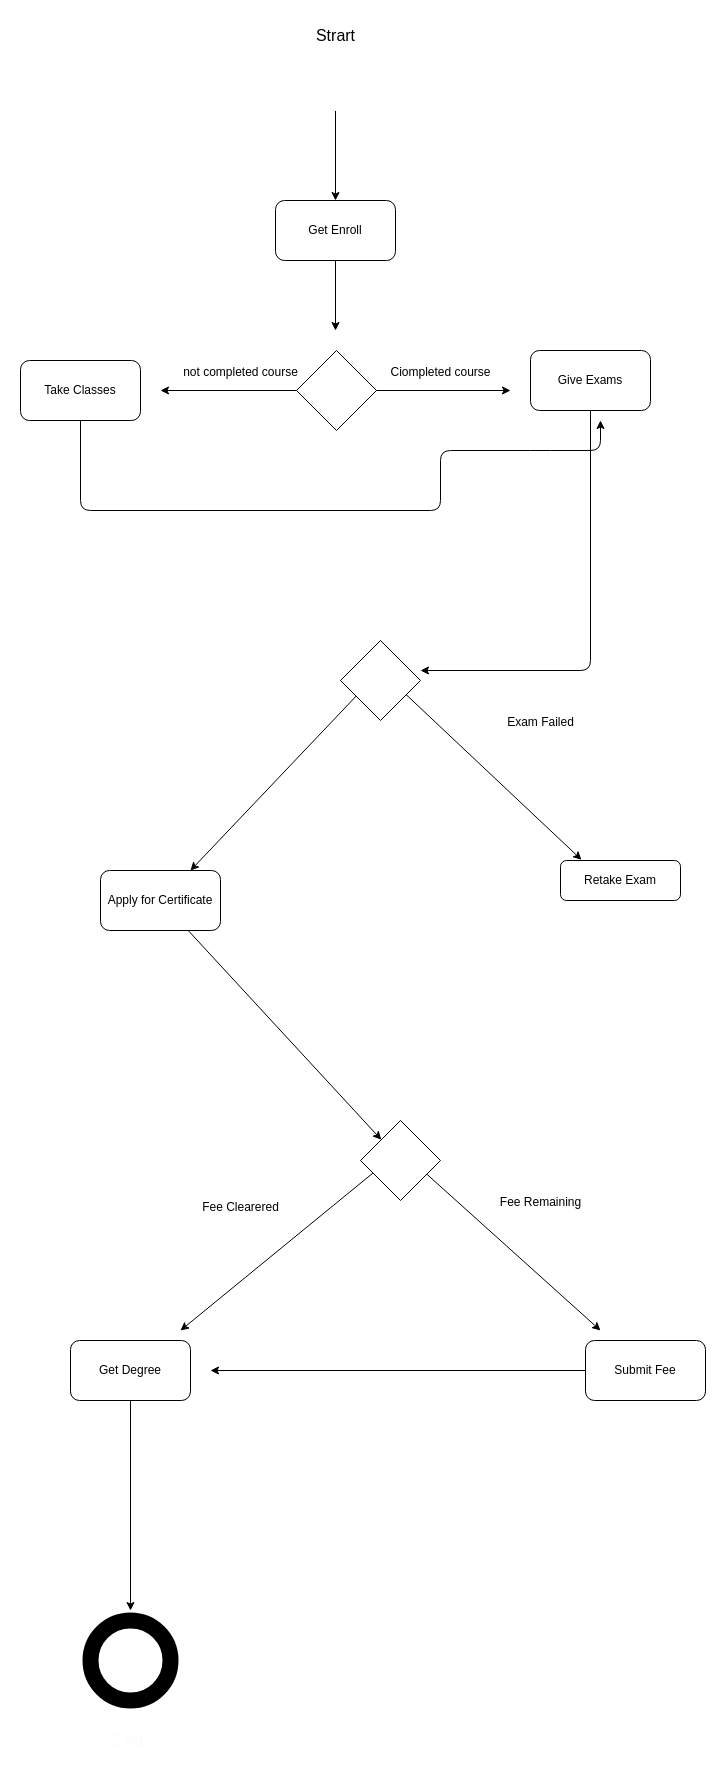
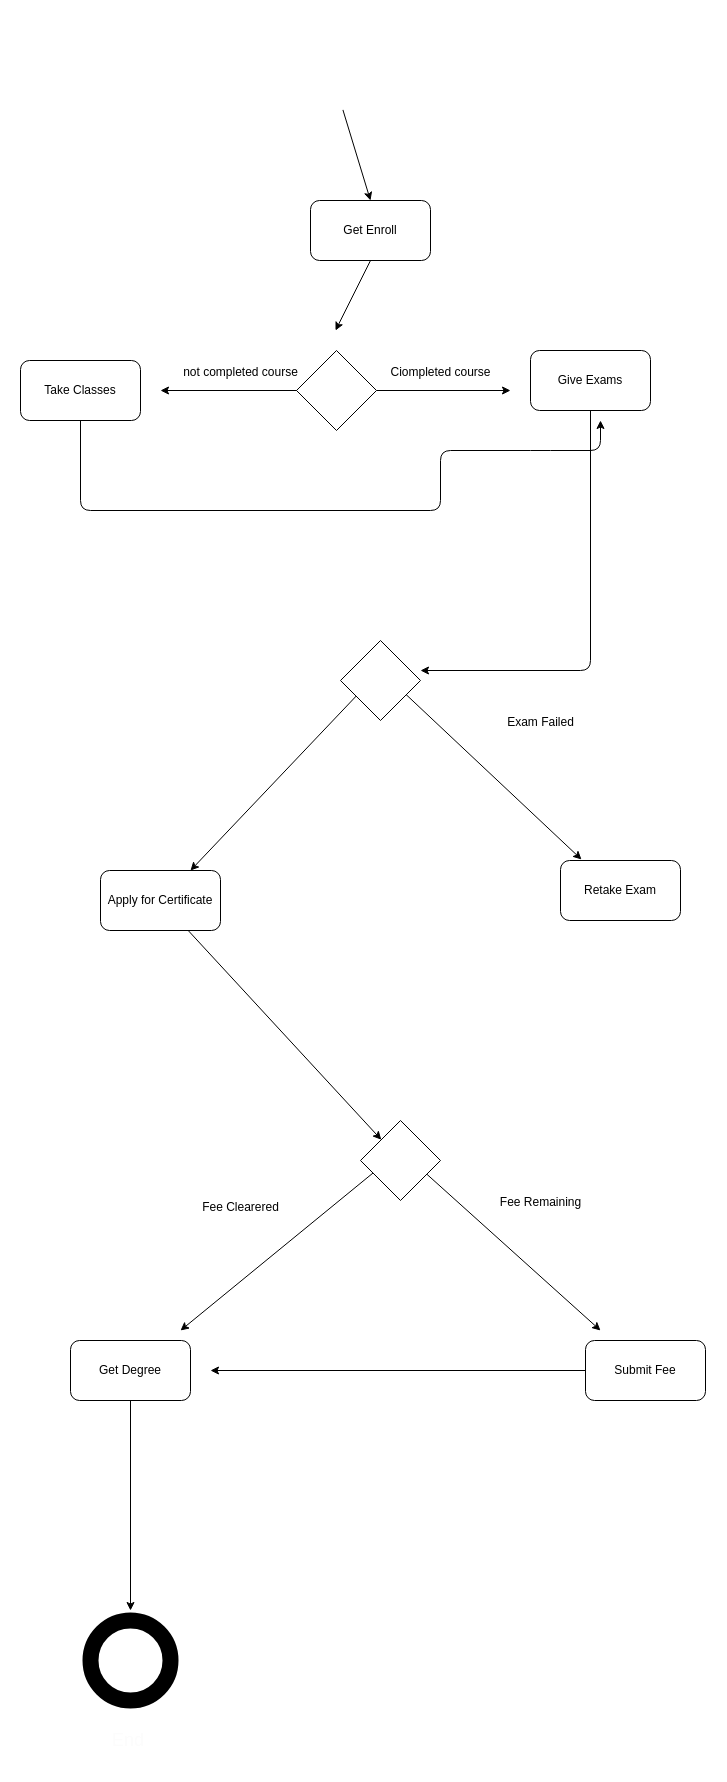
(336, 36) -> none
(336, 231) -> (371, 231)
(621, 881) -> (621, 891)
